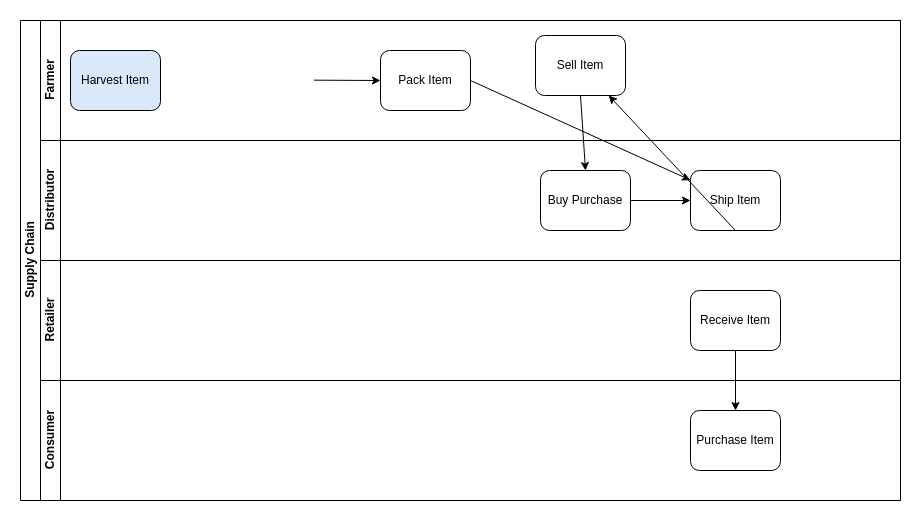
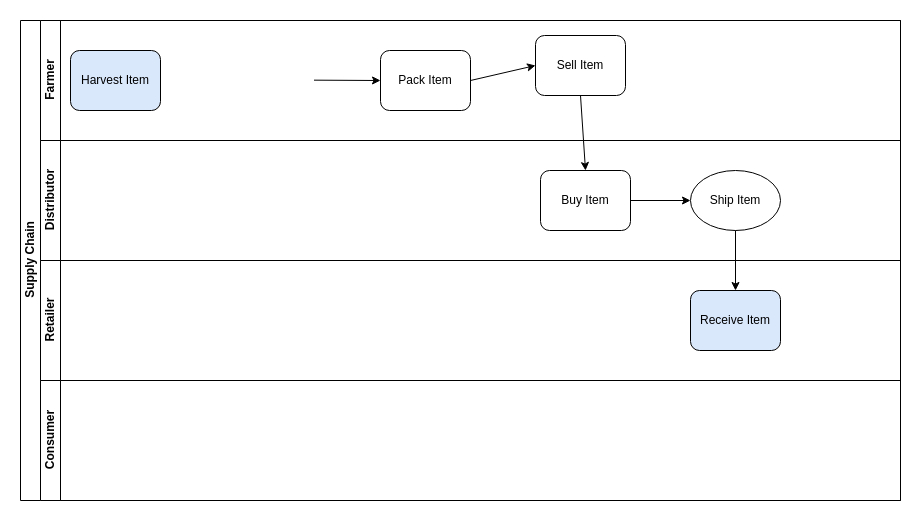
(534, 109) -> (500, 74)
(674, 165) -> (736, 257)
(586, 201) -> (586, 201)
(736, 201) -> (736, 201)
(736, 321) -> (736, 321)
(736, 377) -> none
(736, 441) -> none
